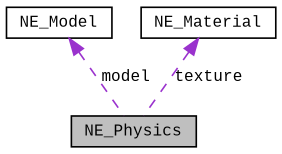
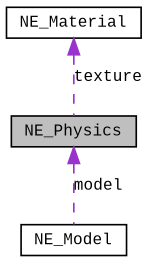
(101, 84) -> (74, 194)
